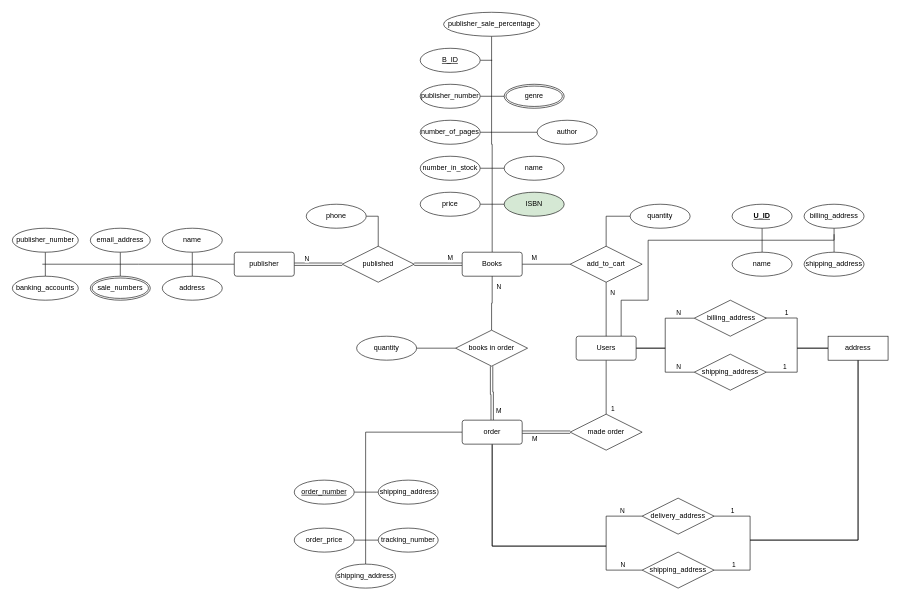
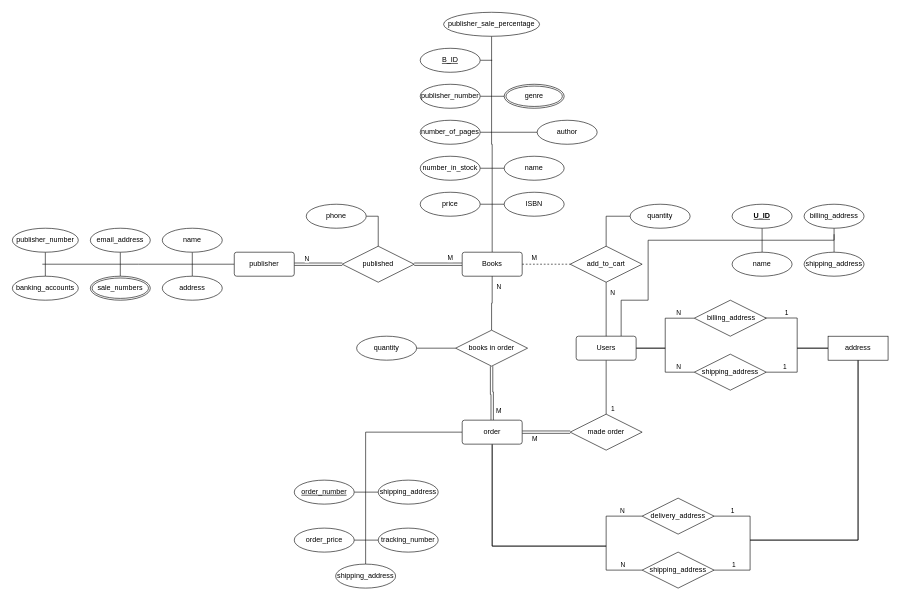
(534, 204) -> (534, 204)
(546, 264) -> (546, 264)
